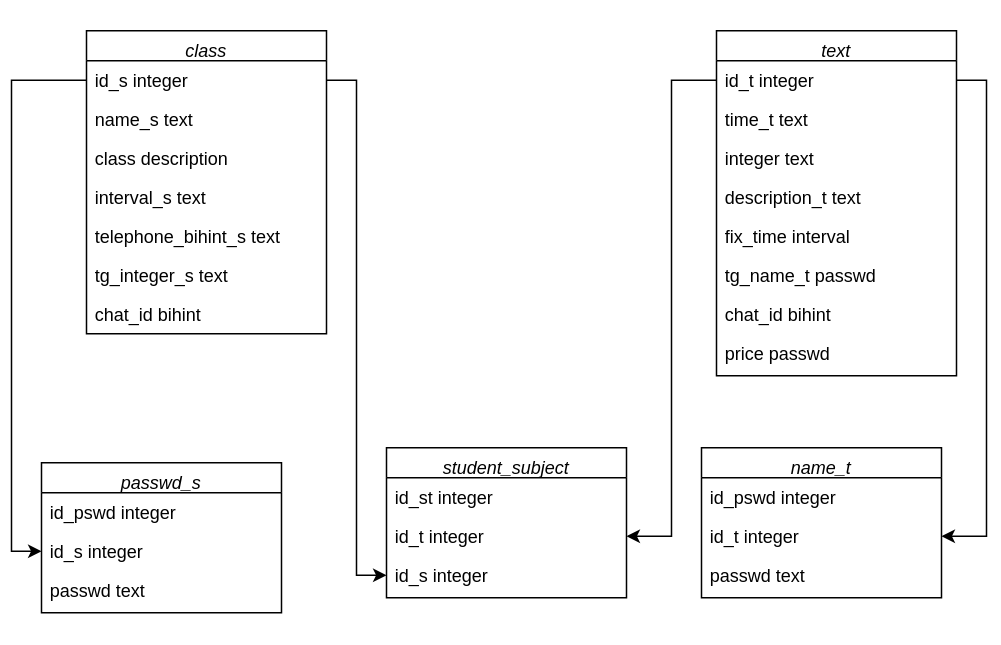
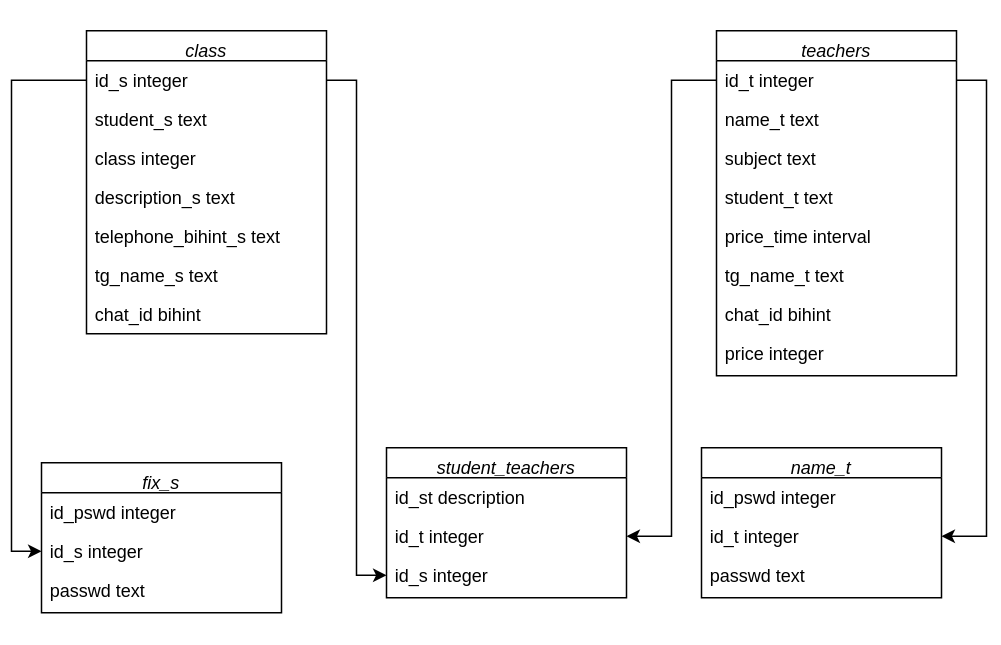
(836, 51) -> (836, 51)
(148, 120) -> (163, 120)
(775, 120) -> (778, 120)
(171, 159) -> (153, 159)
(780, 159) -> (783, 159)
(163, 198) -> (178, 198)
(808, 198) -> (793, 198)
(798, 237) -> (809, 237)
(176, 276) -> (163, 276)
(803, 276) -> (793, 276)
(780, 354) -> (783, 354)
(506, 468) -> (506, 468)
(161, 483) -> (161, 483)
(453, 498) -> (471, 498)
